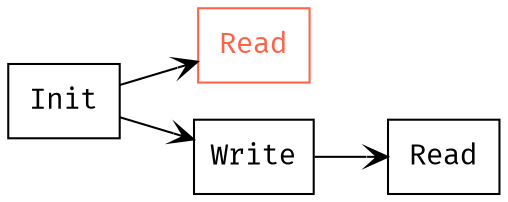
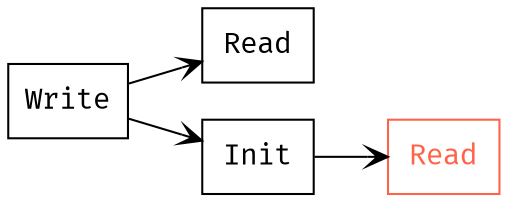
(147, 125) -> (155, 127)
